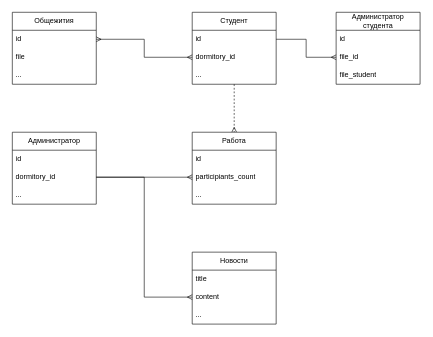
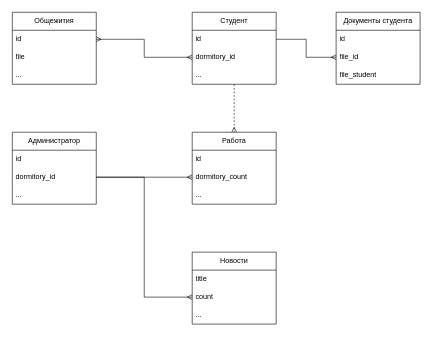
(378, 21) -> (378, 21)
(231, 177) -> (225, 177)
(210, 297) -> (206, 297)
